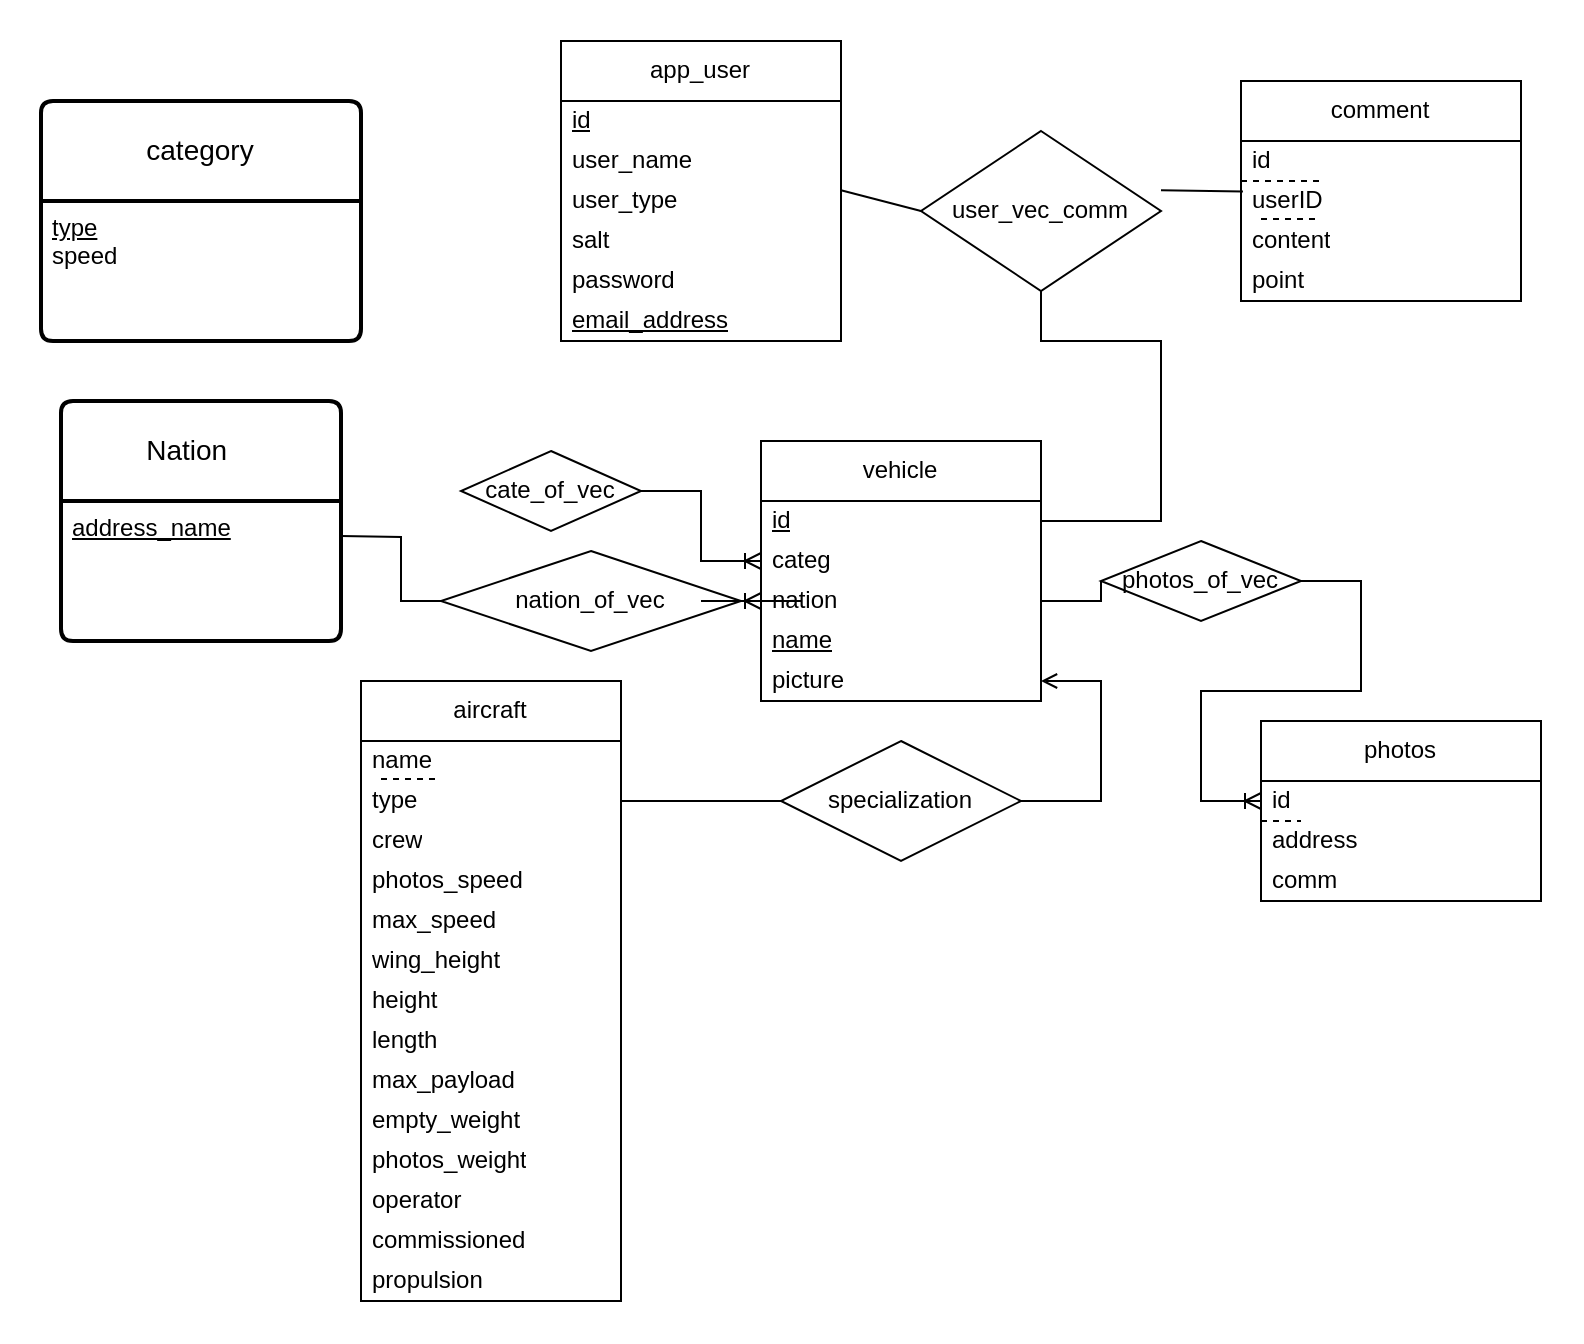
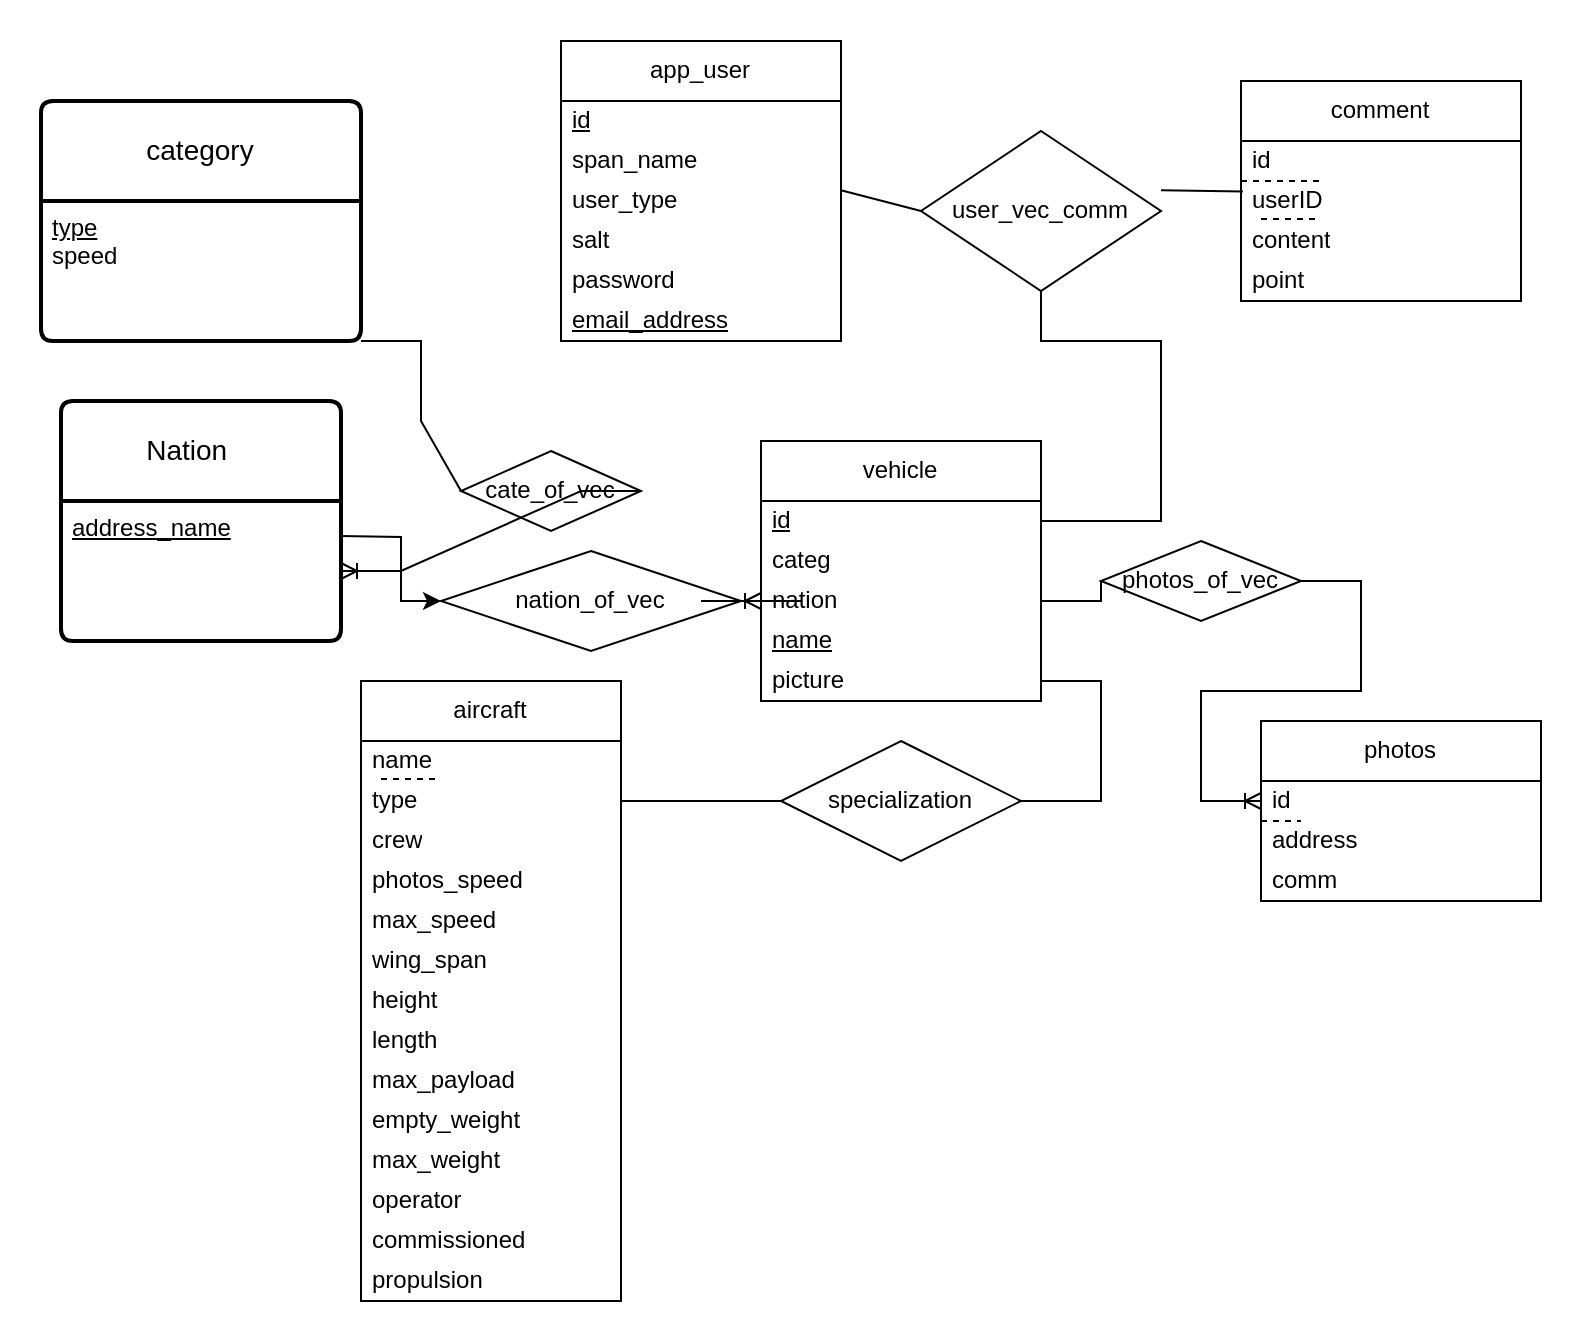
(633, 161) -> (633, 161)
none -> (421, 391)
(701, 524) -> (470, 540)
(431, 601) -> (426, 601)
(1049, 681) -> (1048, 681)
(441, 961) -> (430, 961)
(457, 1161) -> (437, 1161)
